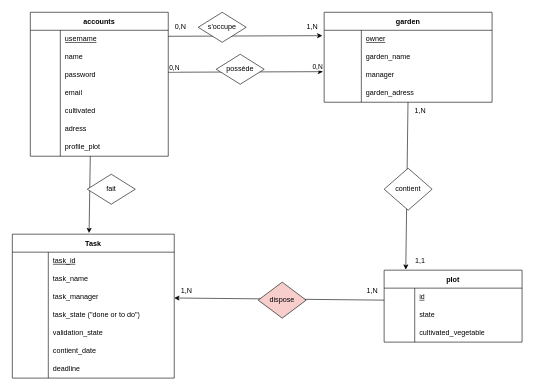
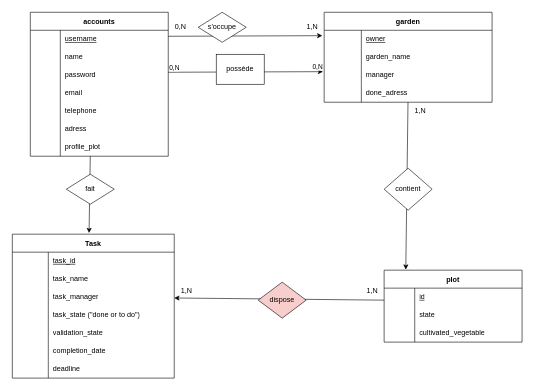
(240, 69) -> (240, 69)
(393, 93) -> (388, 93)
(83, 111) -> (82, 111)
(111, 189) -> (90, 189)
(420, 261) -> none
(78, 351) -> (81, 351)
